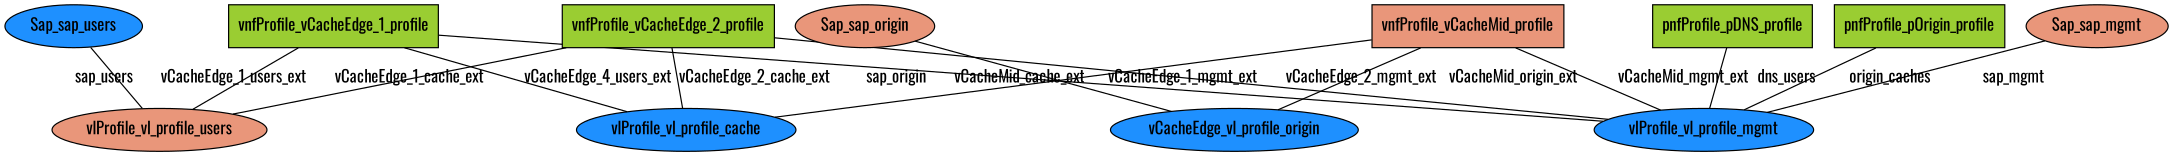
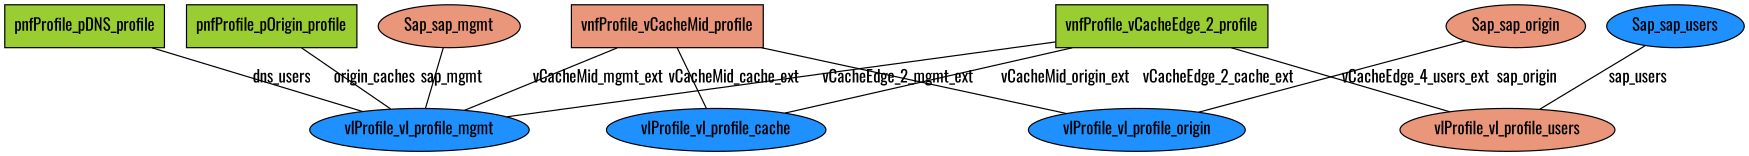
(333, 26) -> none
(1234, 130) -> (1137, 130)
